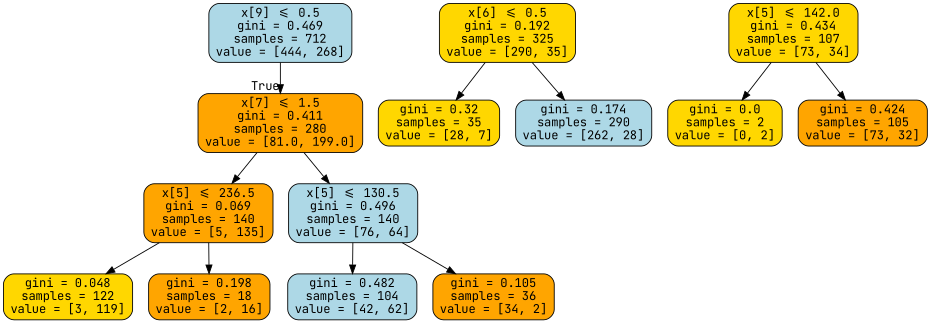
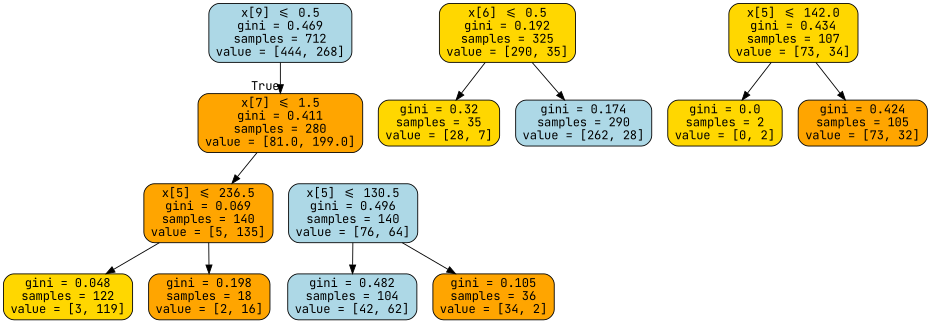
(314, 165) -> none
